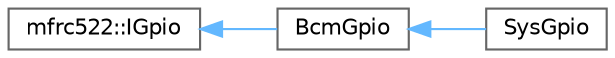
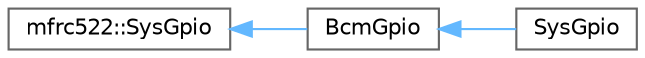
(104, 29) -> (119, 29)
